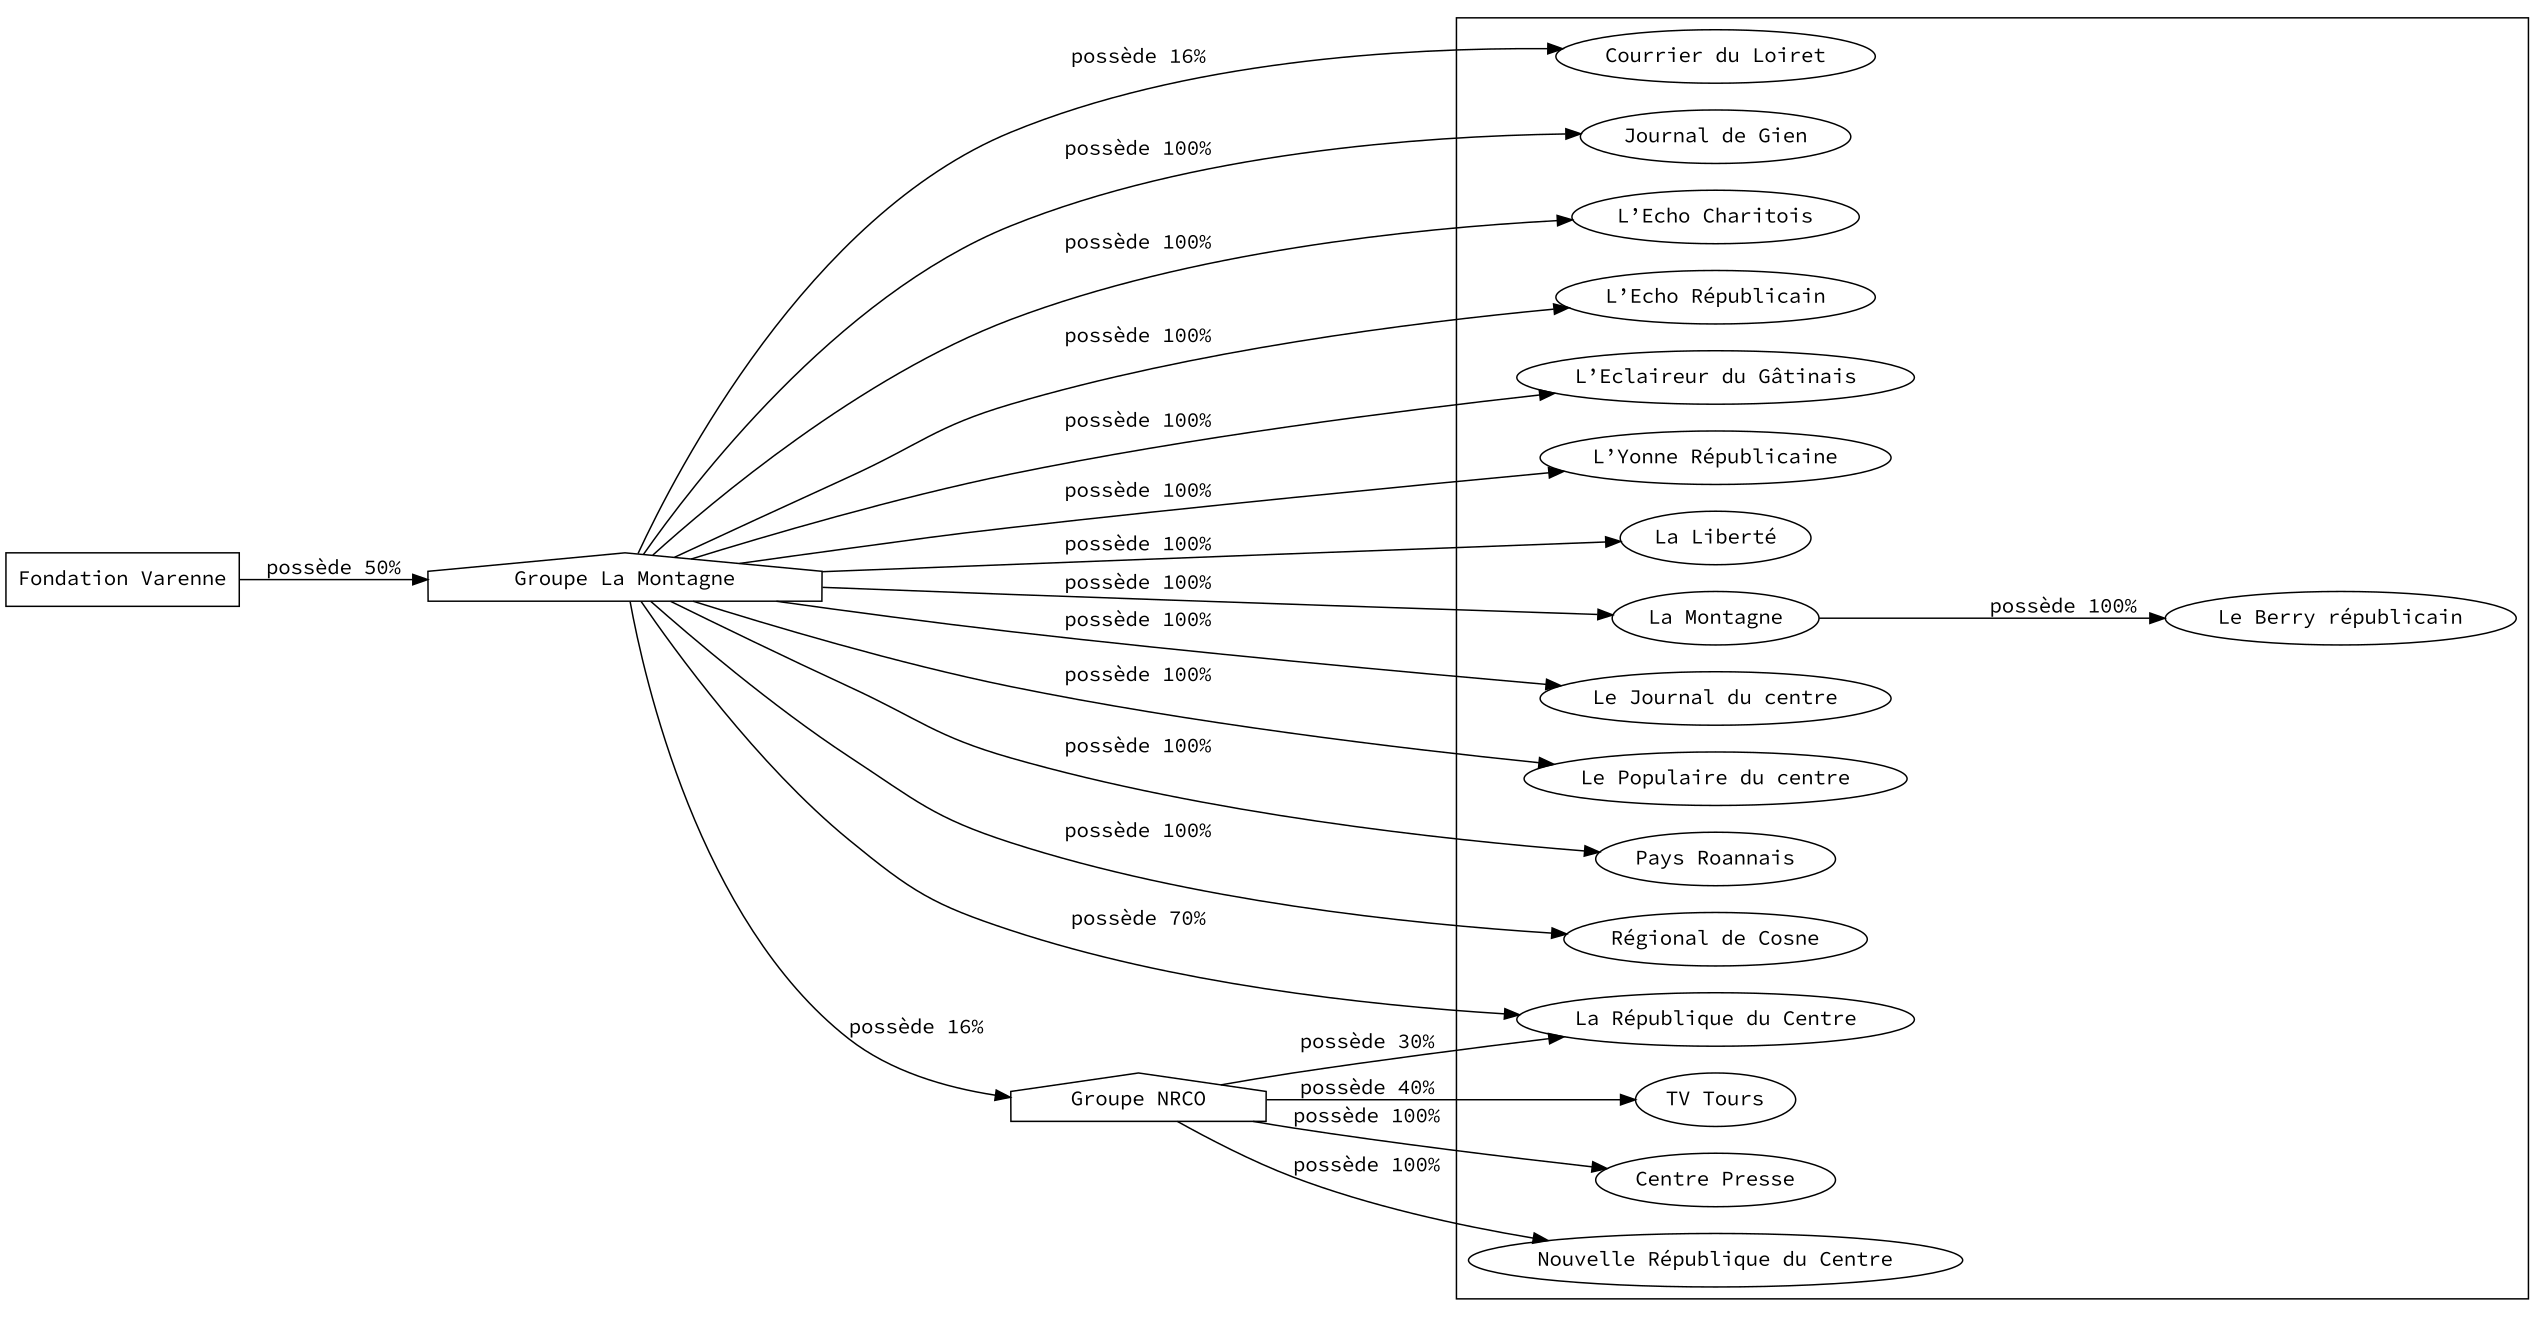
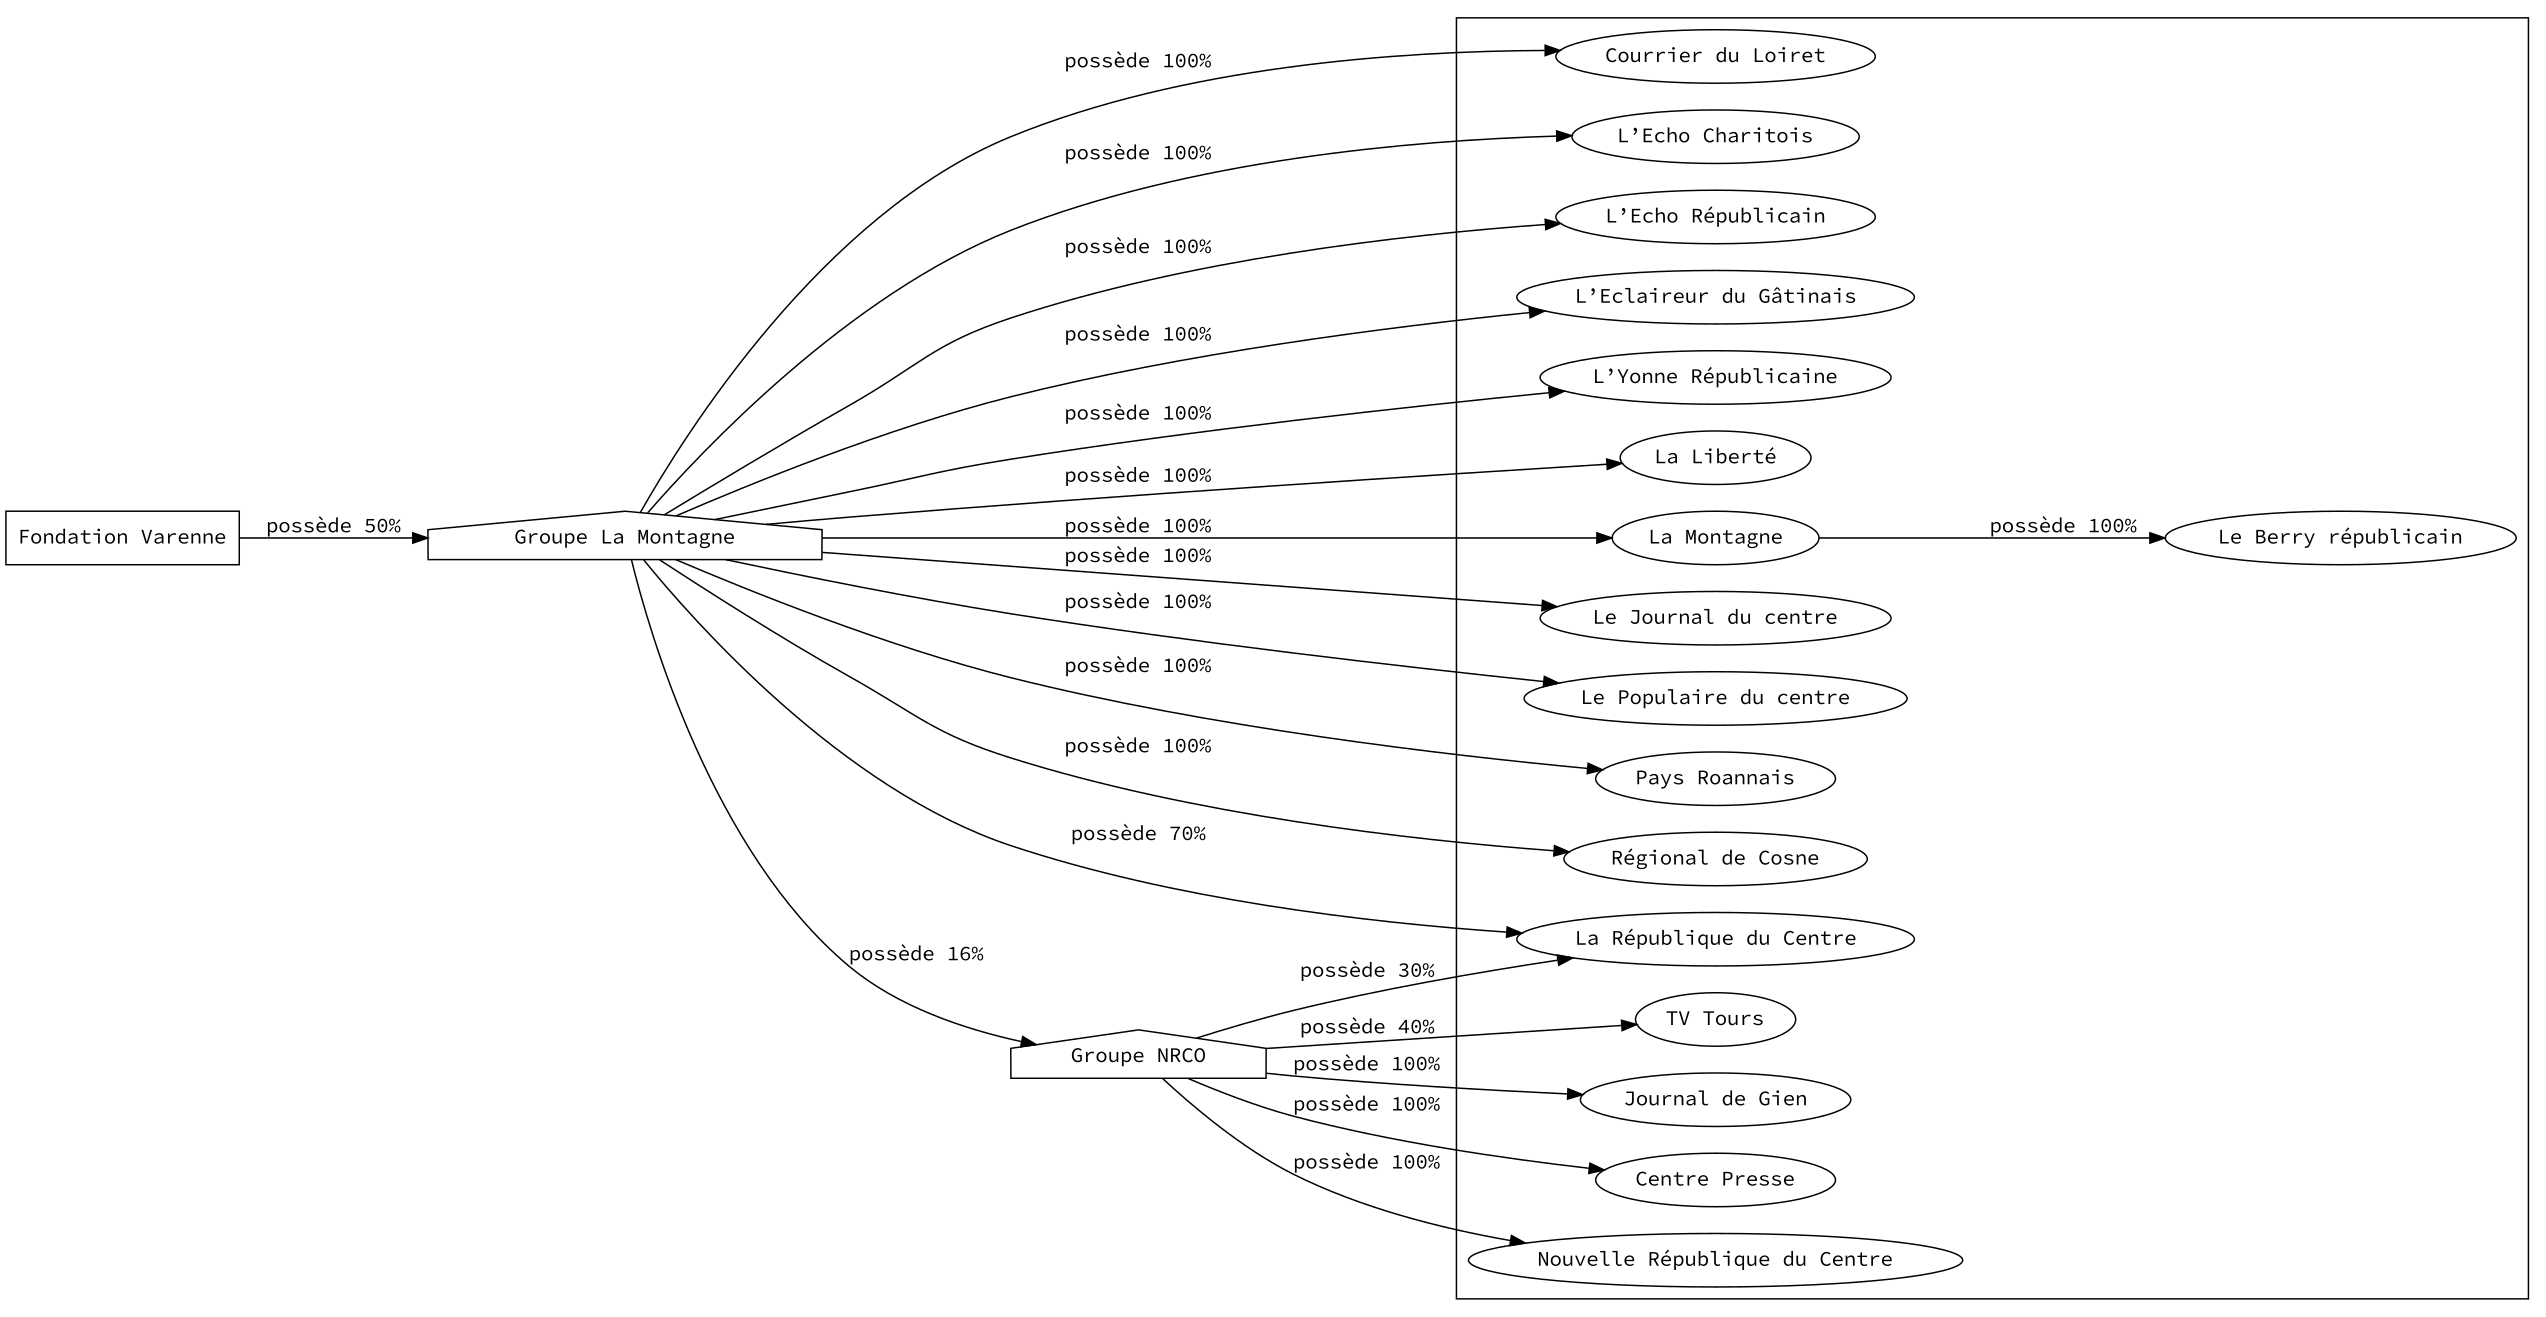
(1138, 57) -> (1138, 62)
(1042, 215) -> (1417, 1085)
